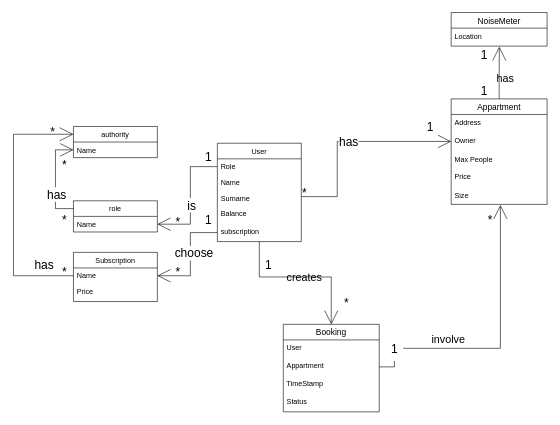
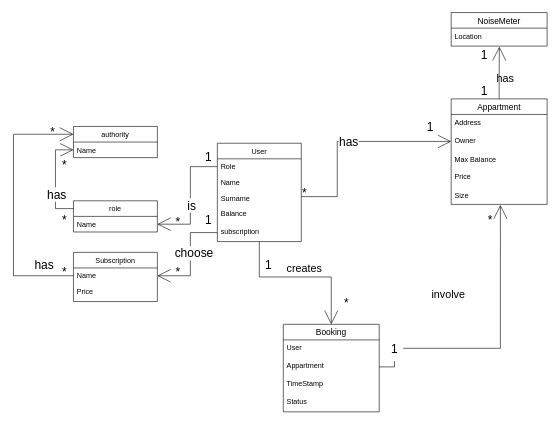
(473, 160) -> (475, 160)
(305, 278) -> (305, 269)
(449, 339) -> (449, 294)
